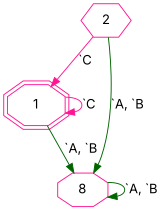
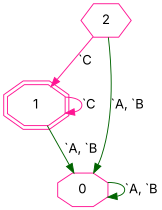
(83, 190) -> (83, 190)
